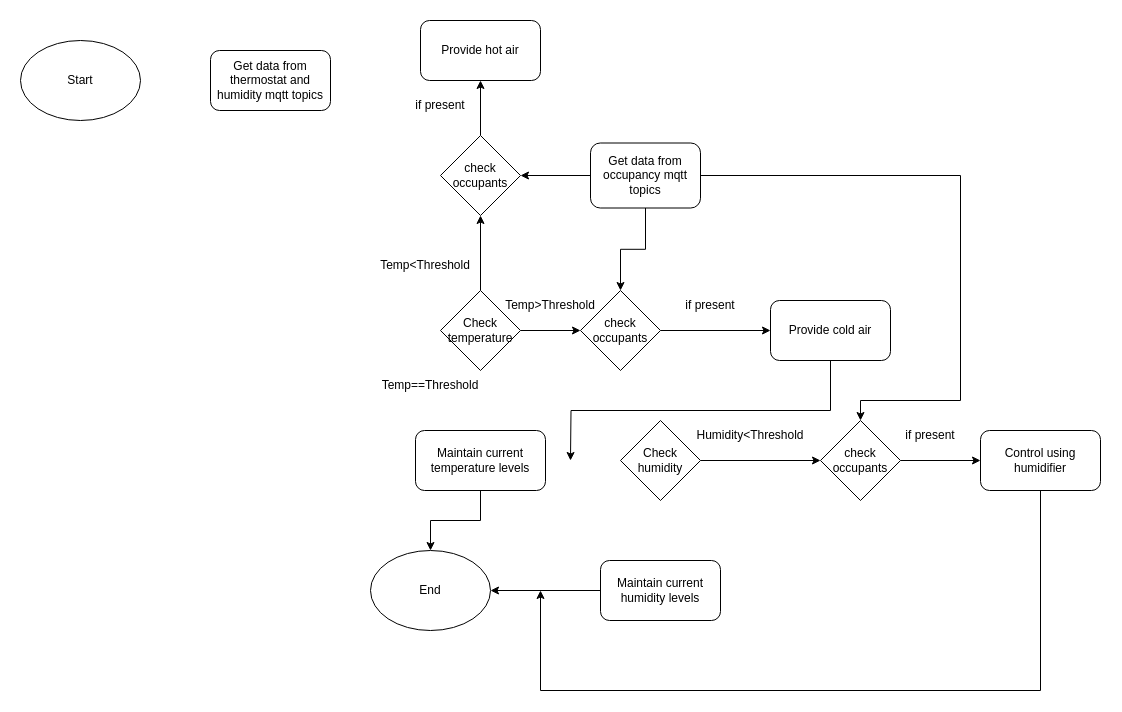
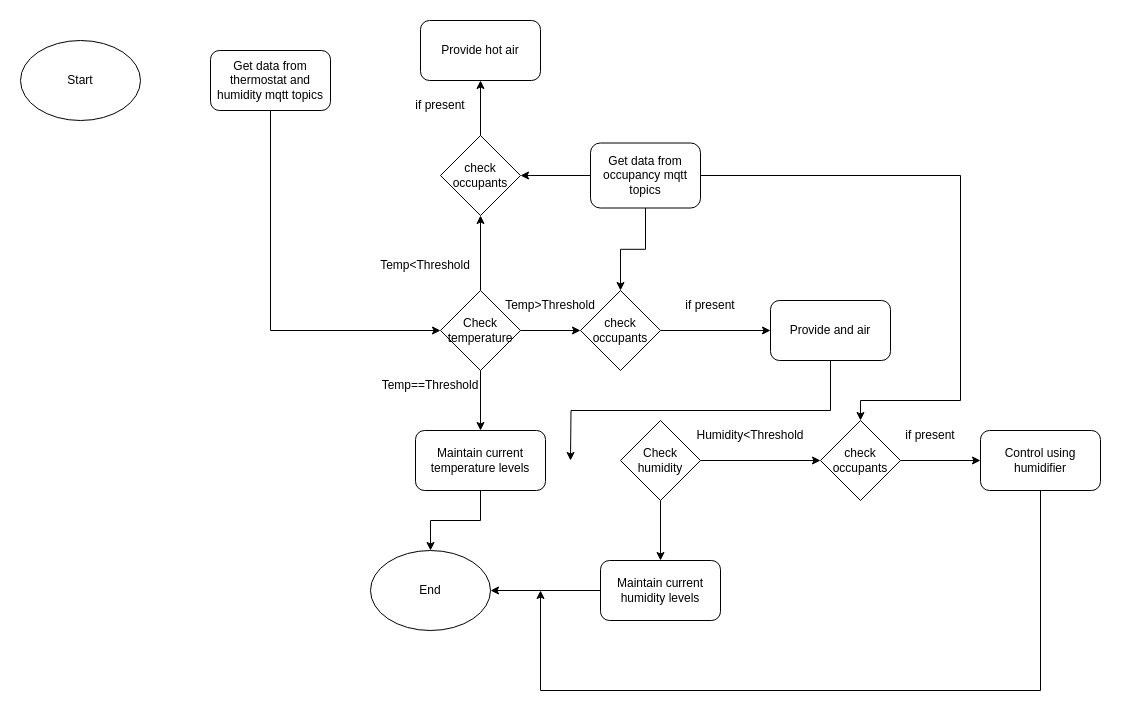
none -> (271, 302)
(831, 331) -> (831, 331)
none -> (481, 397)
none -> (661, 527)
